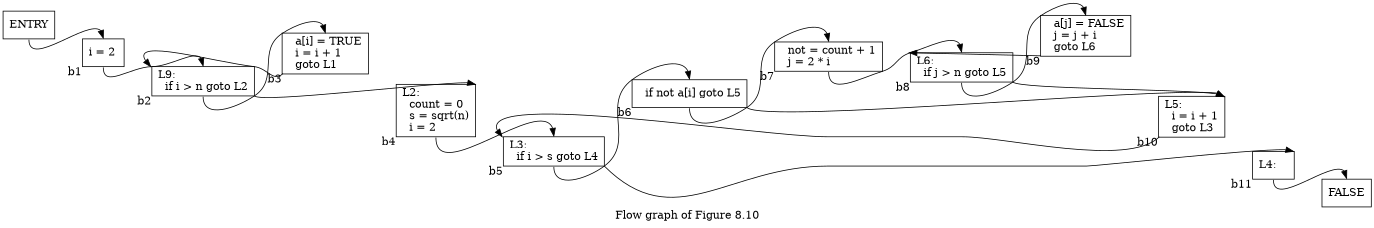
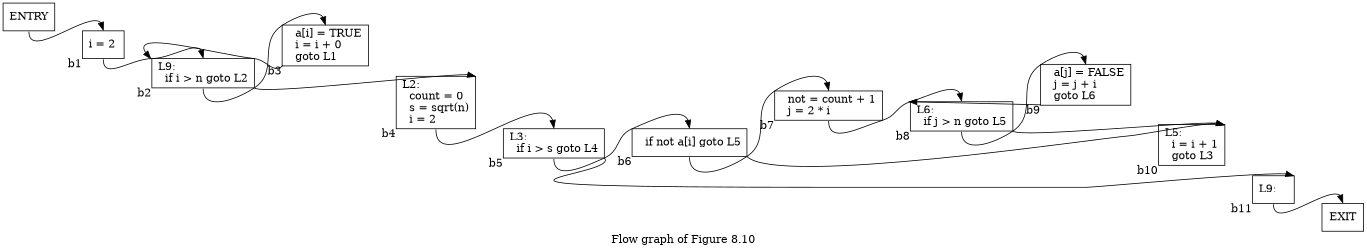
(325, 54) -> (325, 45)
(826, 137) -> none
(1273, 165) -> (1273, 190)
(1347, 193) -> (1343, 217)
